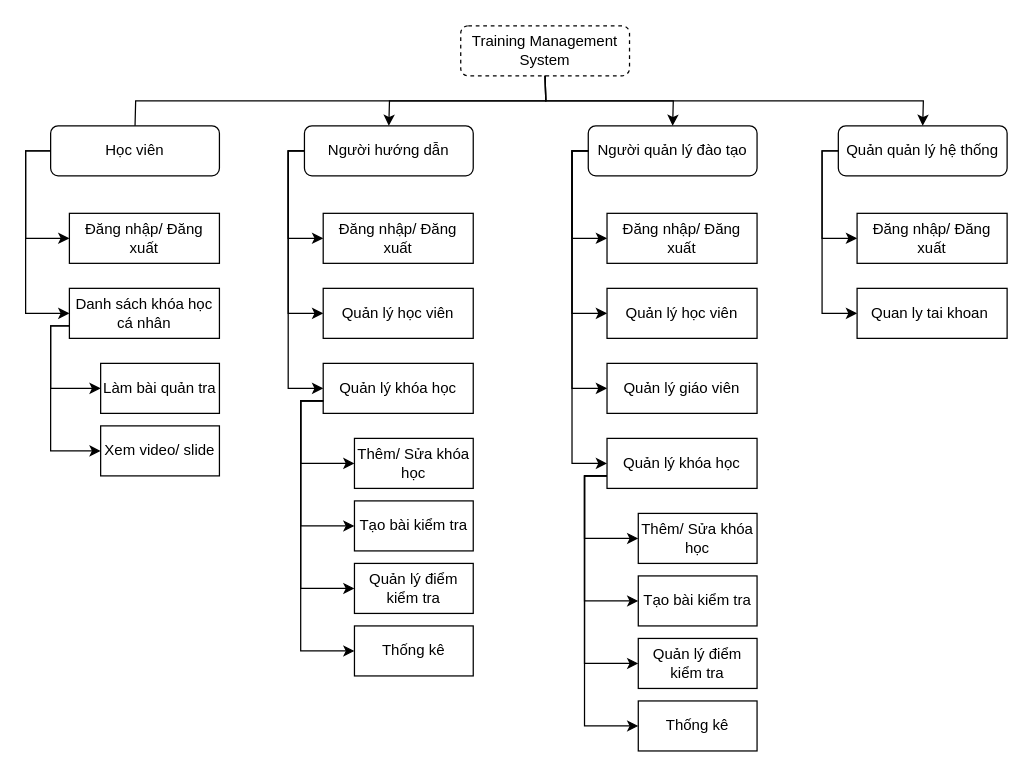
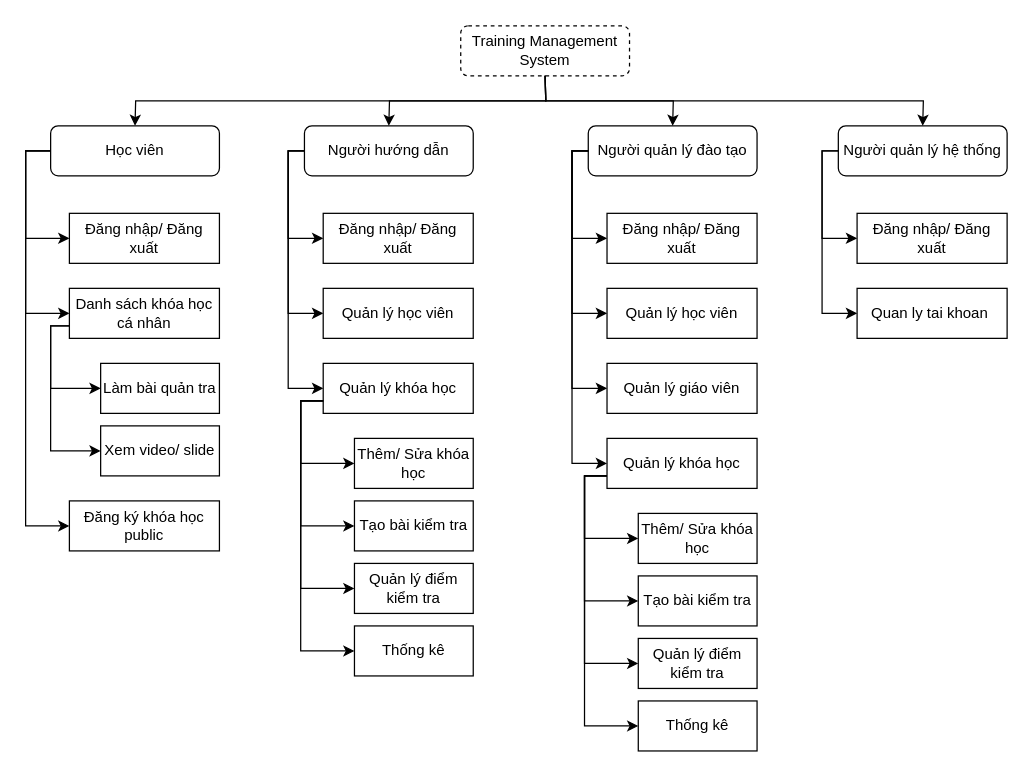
(135, 119) -> (135, 116)
(923, 151) -> (923, 151)
none -> (26, 438)
none -> (144, 526)
